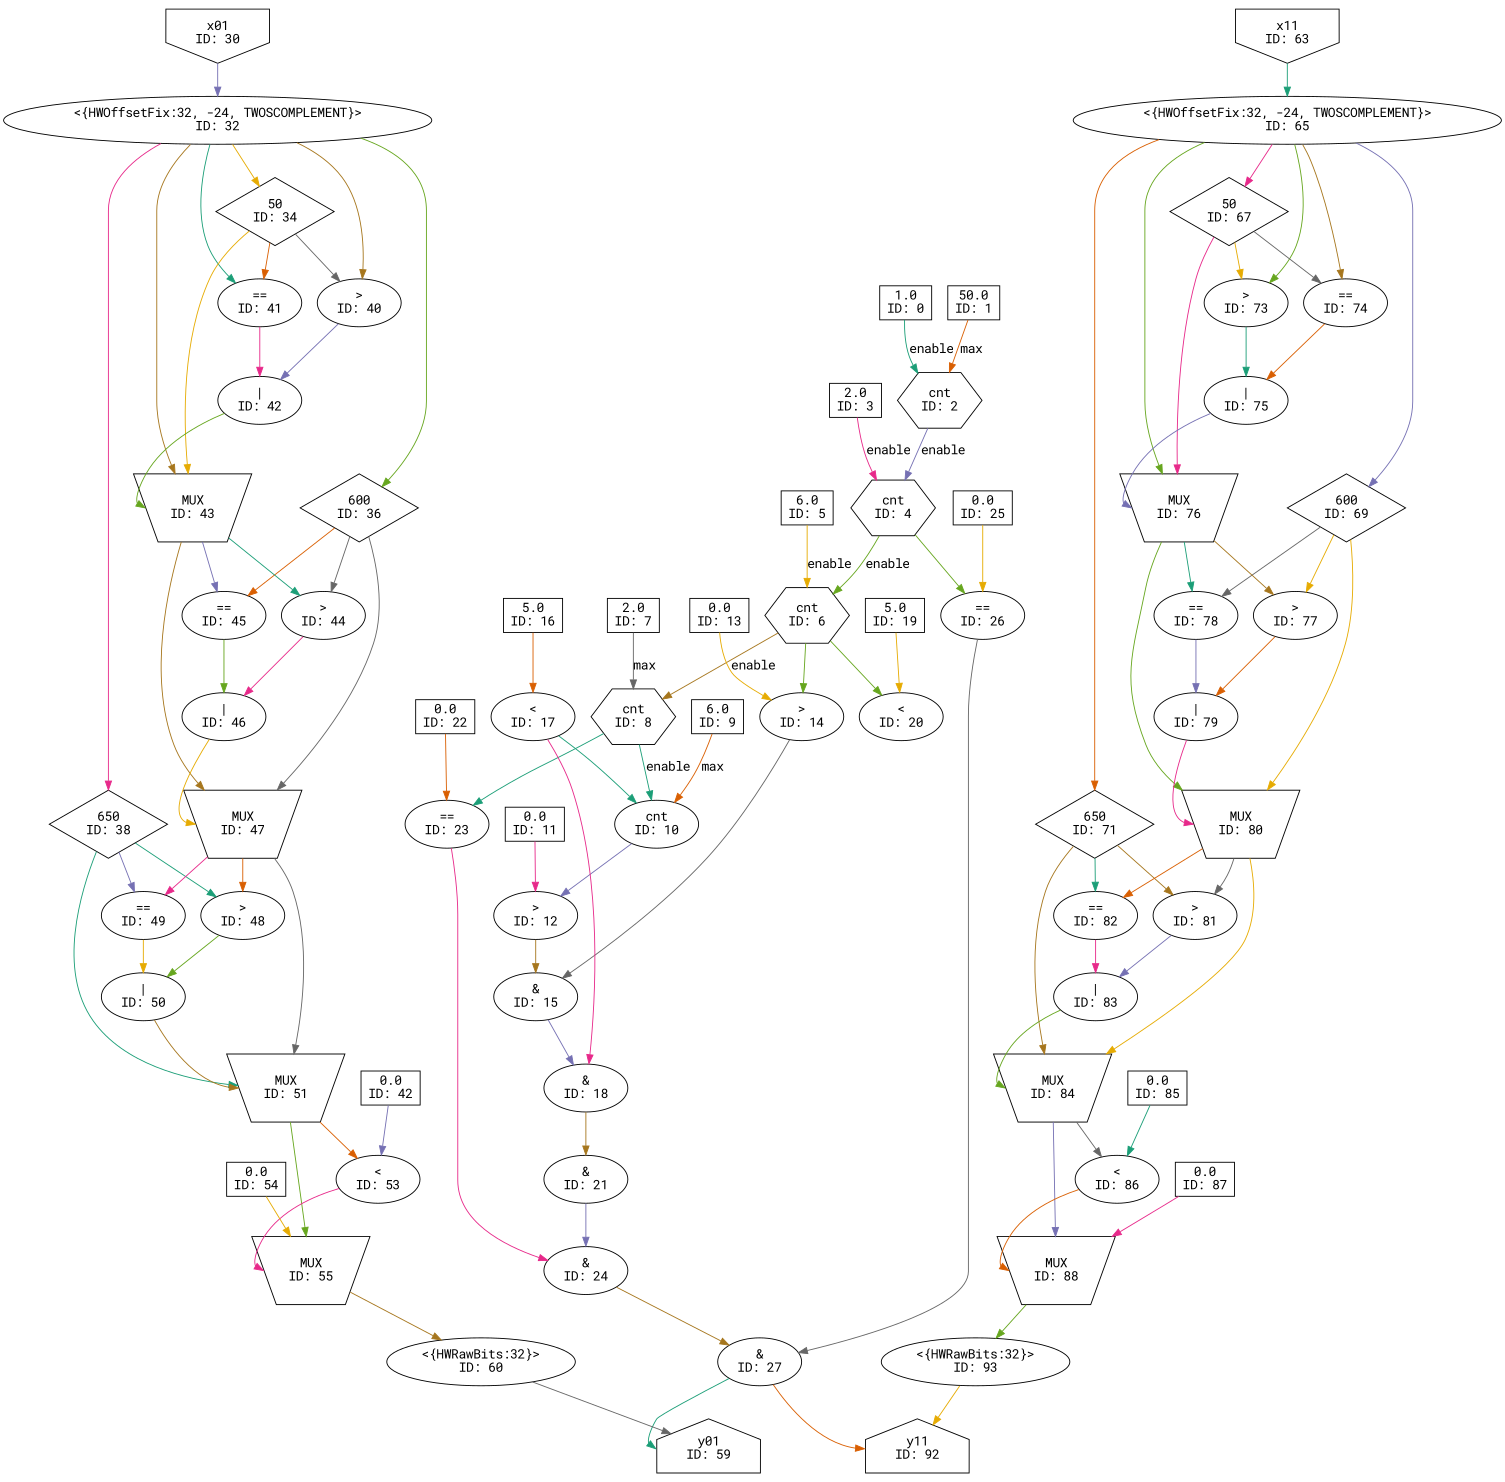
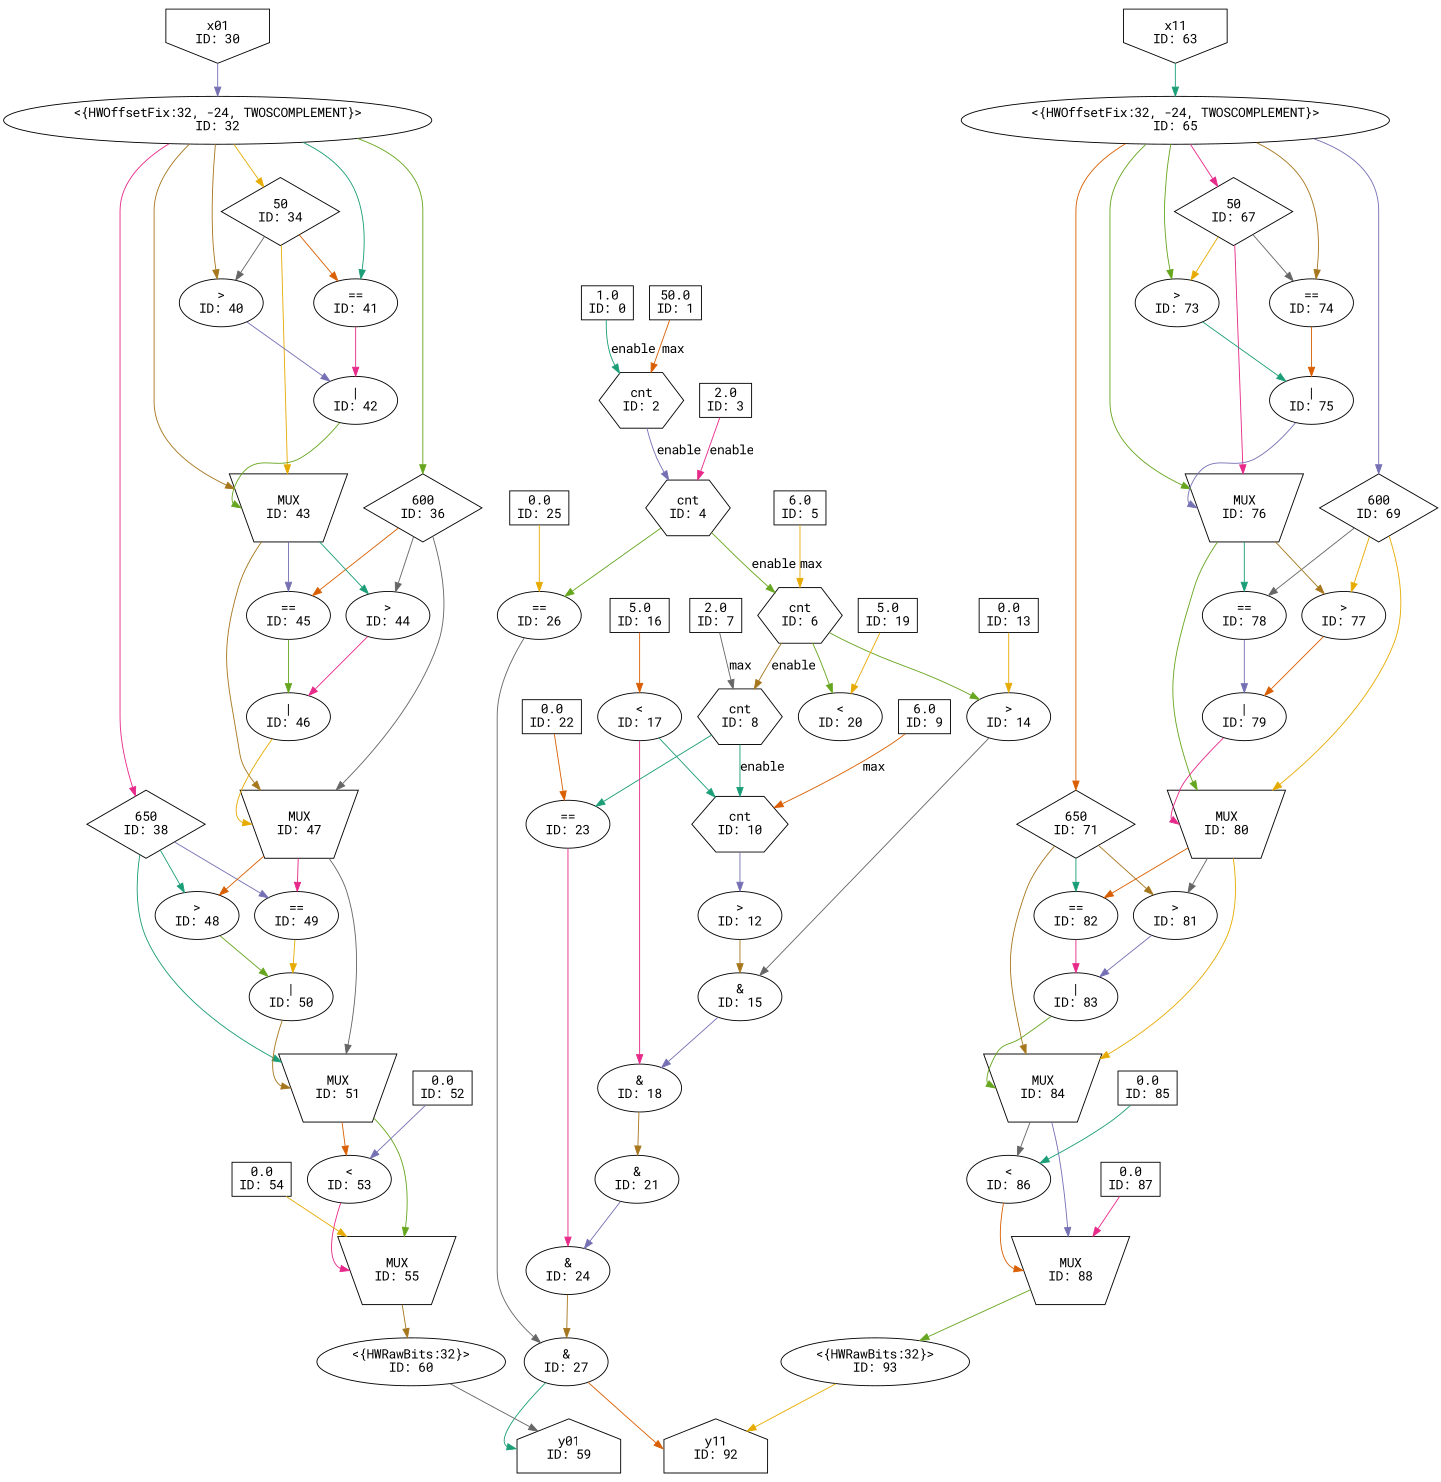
(830, 565) -> (811, 565)
(535, 824) -> none
(657, 824) -> (740, 824)
(391, 1088) -> (443, 1088)
